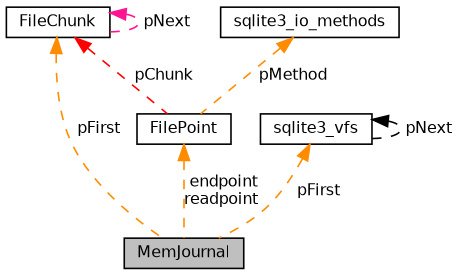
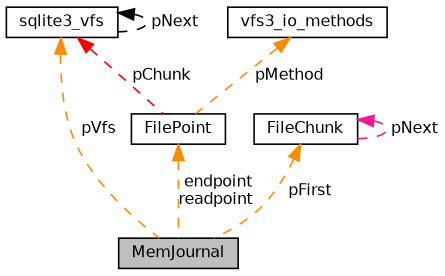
(310, 22) -> (307, 22)
(128, 81) -> (127, 81)
(317, 191) -> (96, 129)
